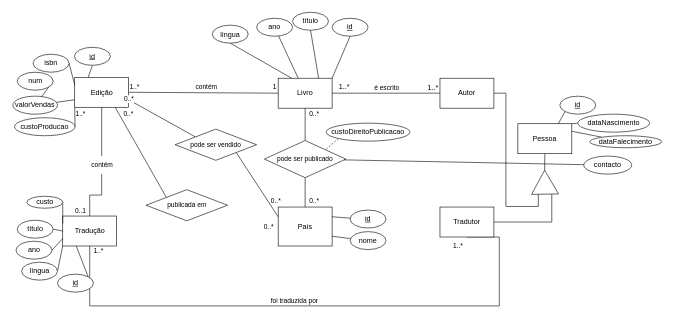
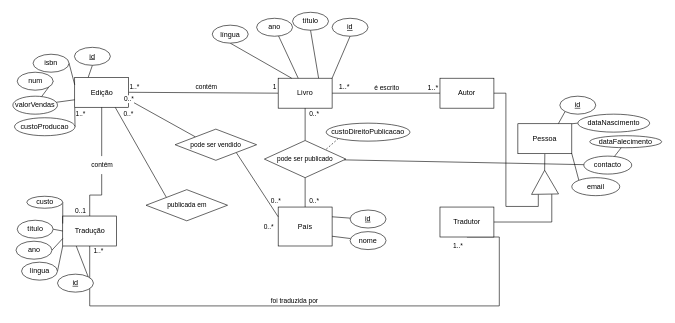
(587, 134) -> (619, 152)
none -> (576, 168)
none -> (596, 187)
